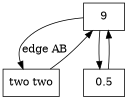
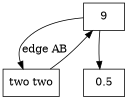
(109, 54) -> none
